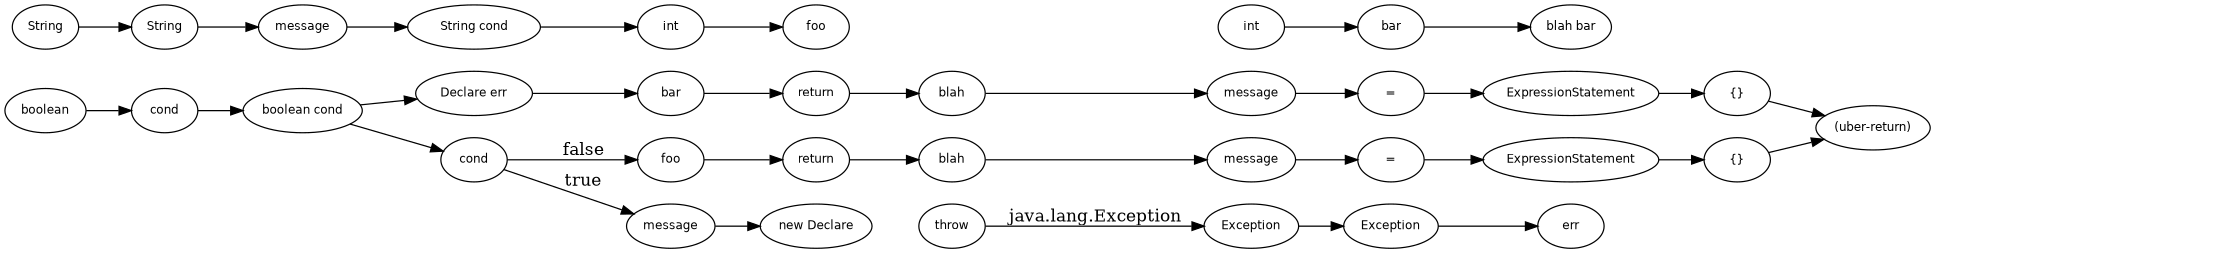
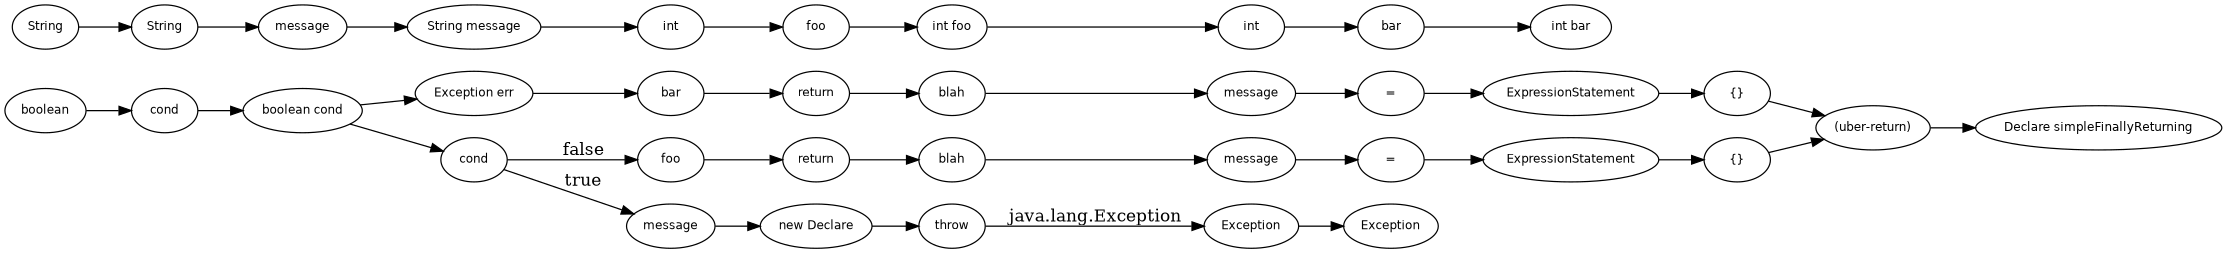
(474, 27) -> (474, 27)
none -> (952, 27)
(1571, 27) -> (1571, 27)
(474, 93) -> (474, 93)
none -> (2099, 128)
none -> (889, 226)
(1571, 226) -> none
